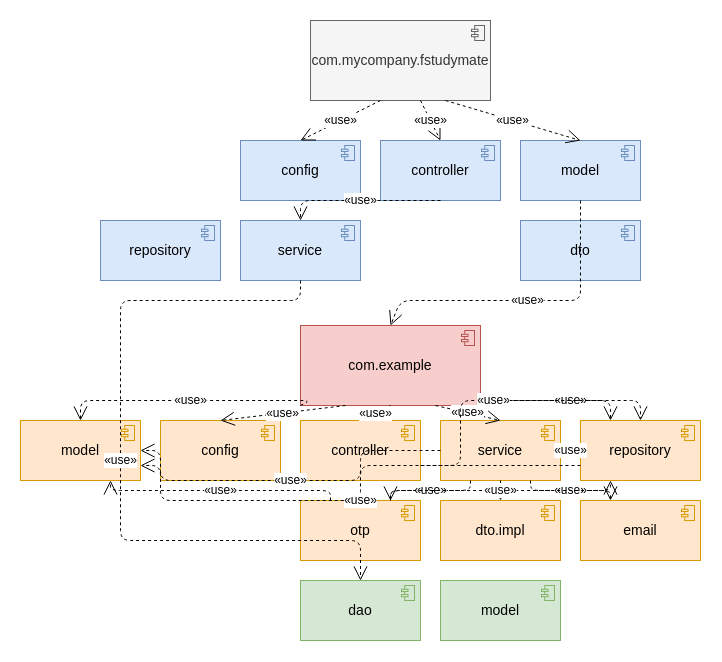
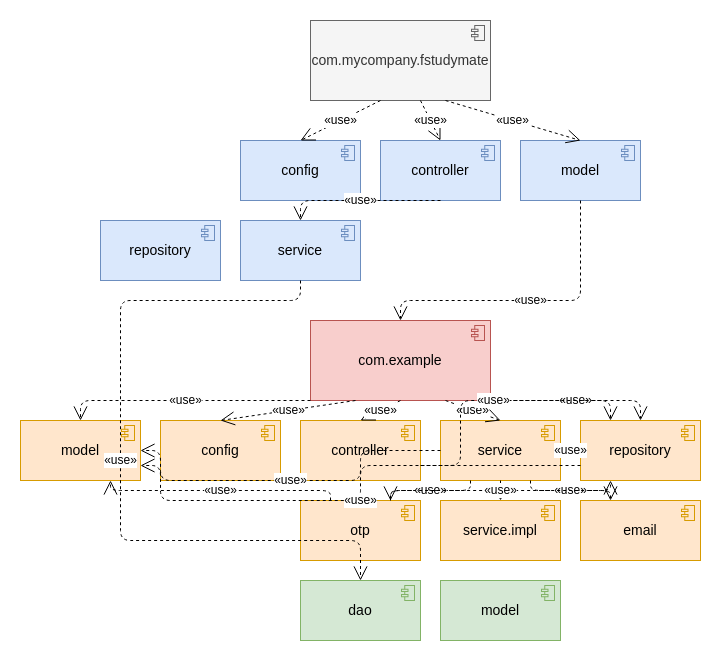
(581, 251) -> none
(391, 366) -> (401, 361)
(501, 531) -> (501, 531)
